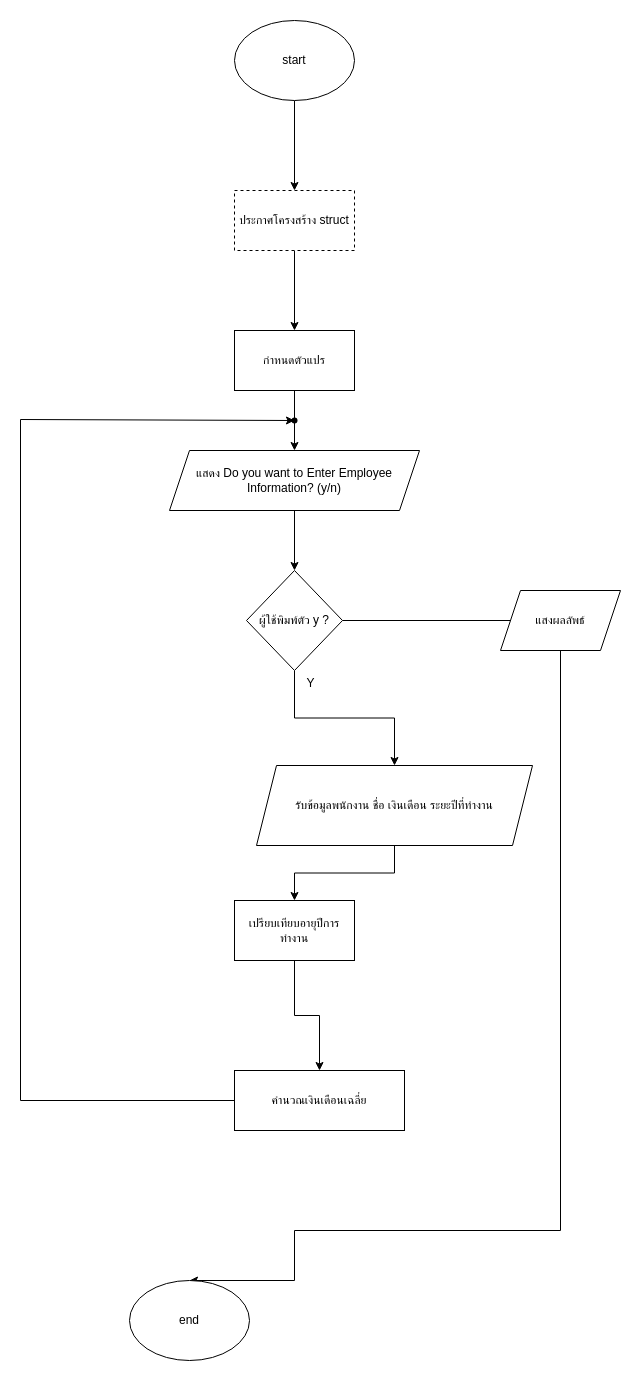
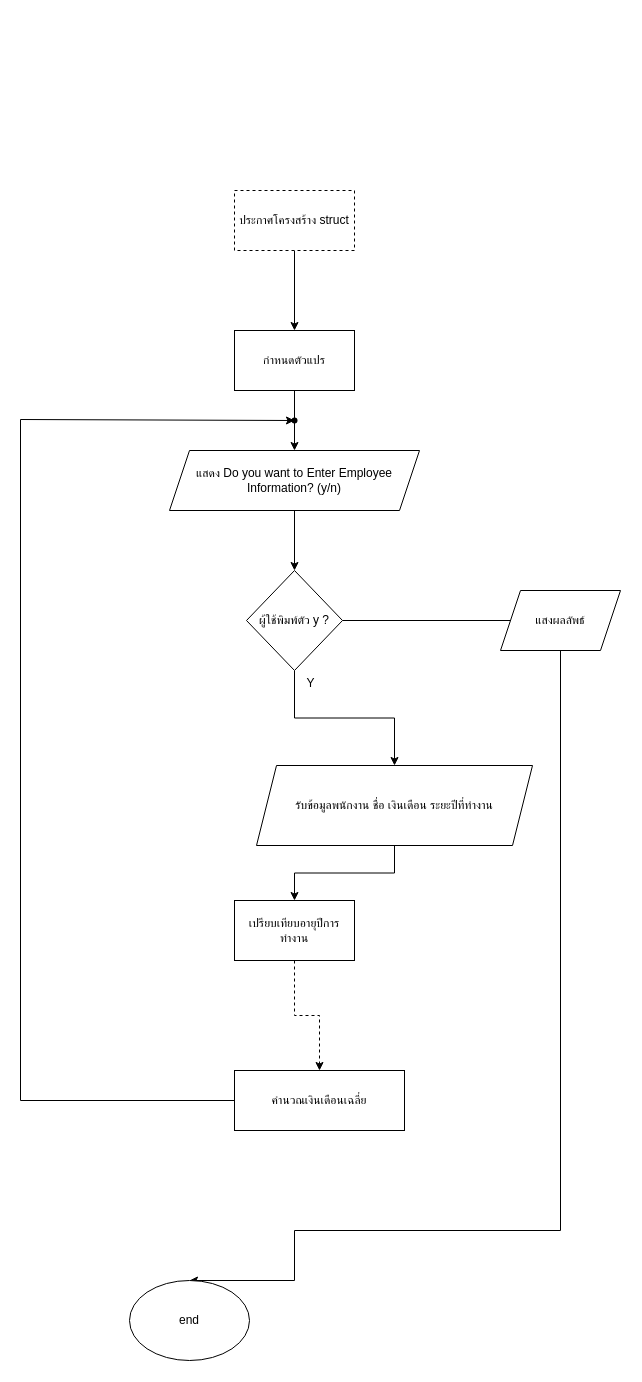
(295, 61) -> none
(295, 142) -> none
(304, 1016) -> (304, 1016)
